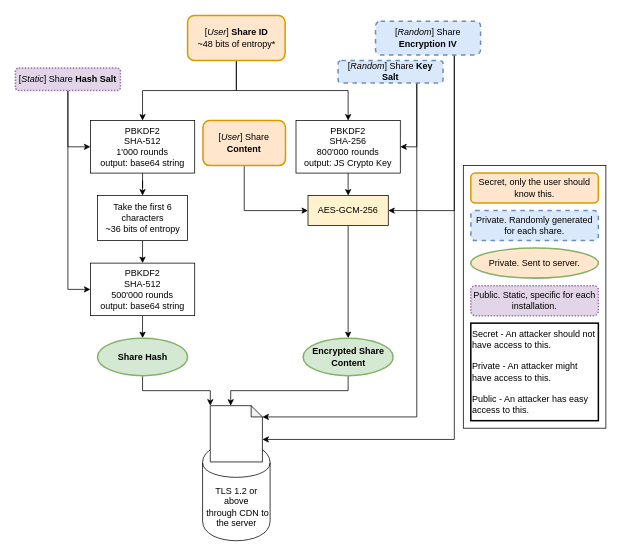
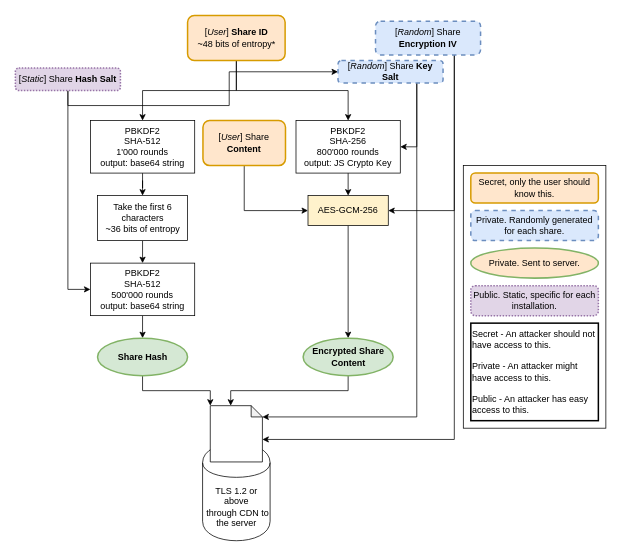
(77, 147) -> (217, 105)
